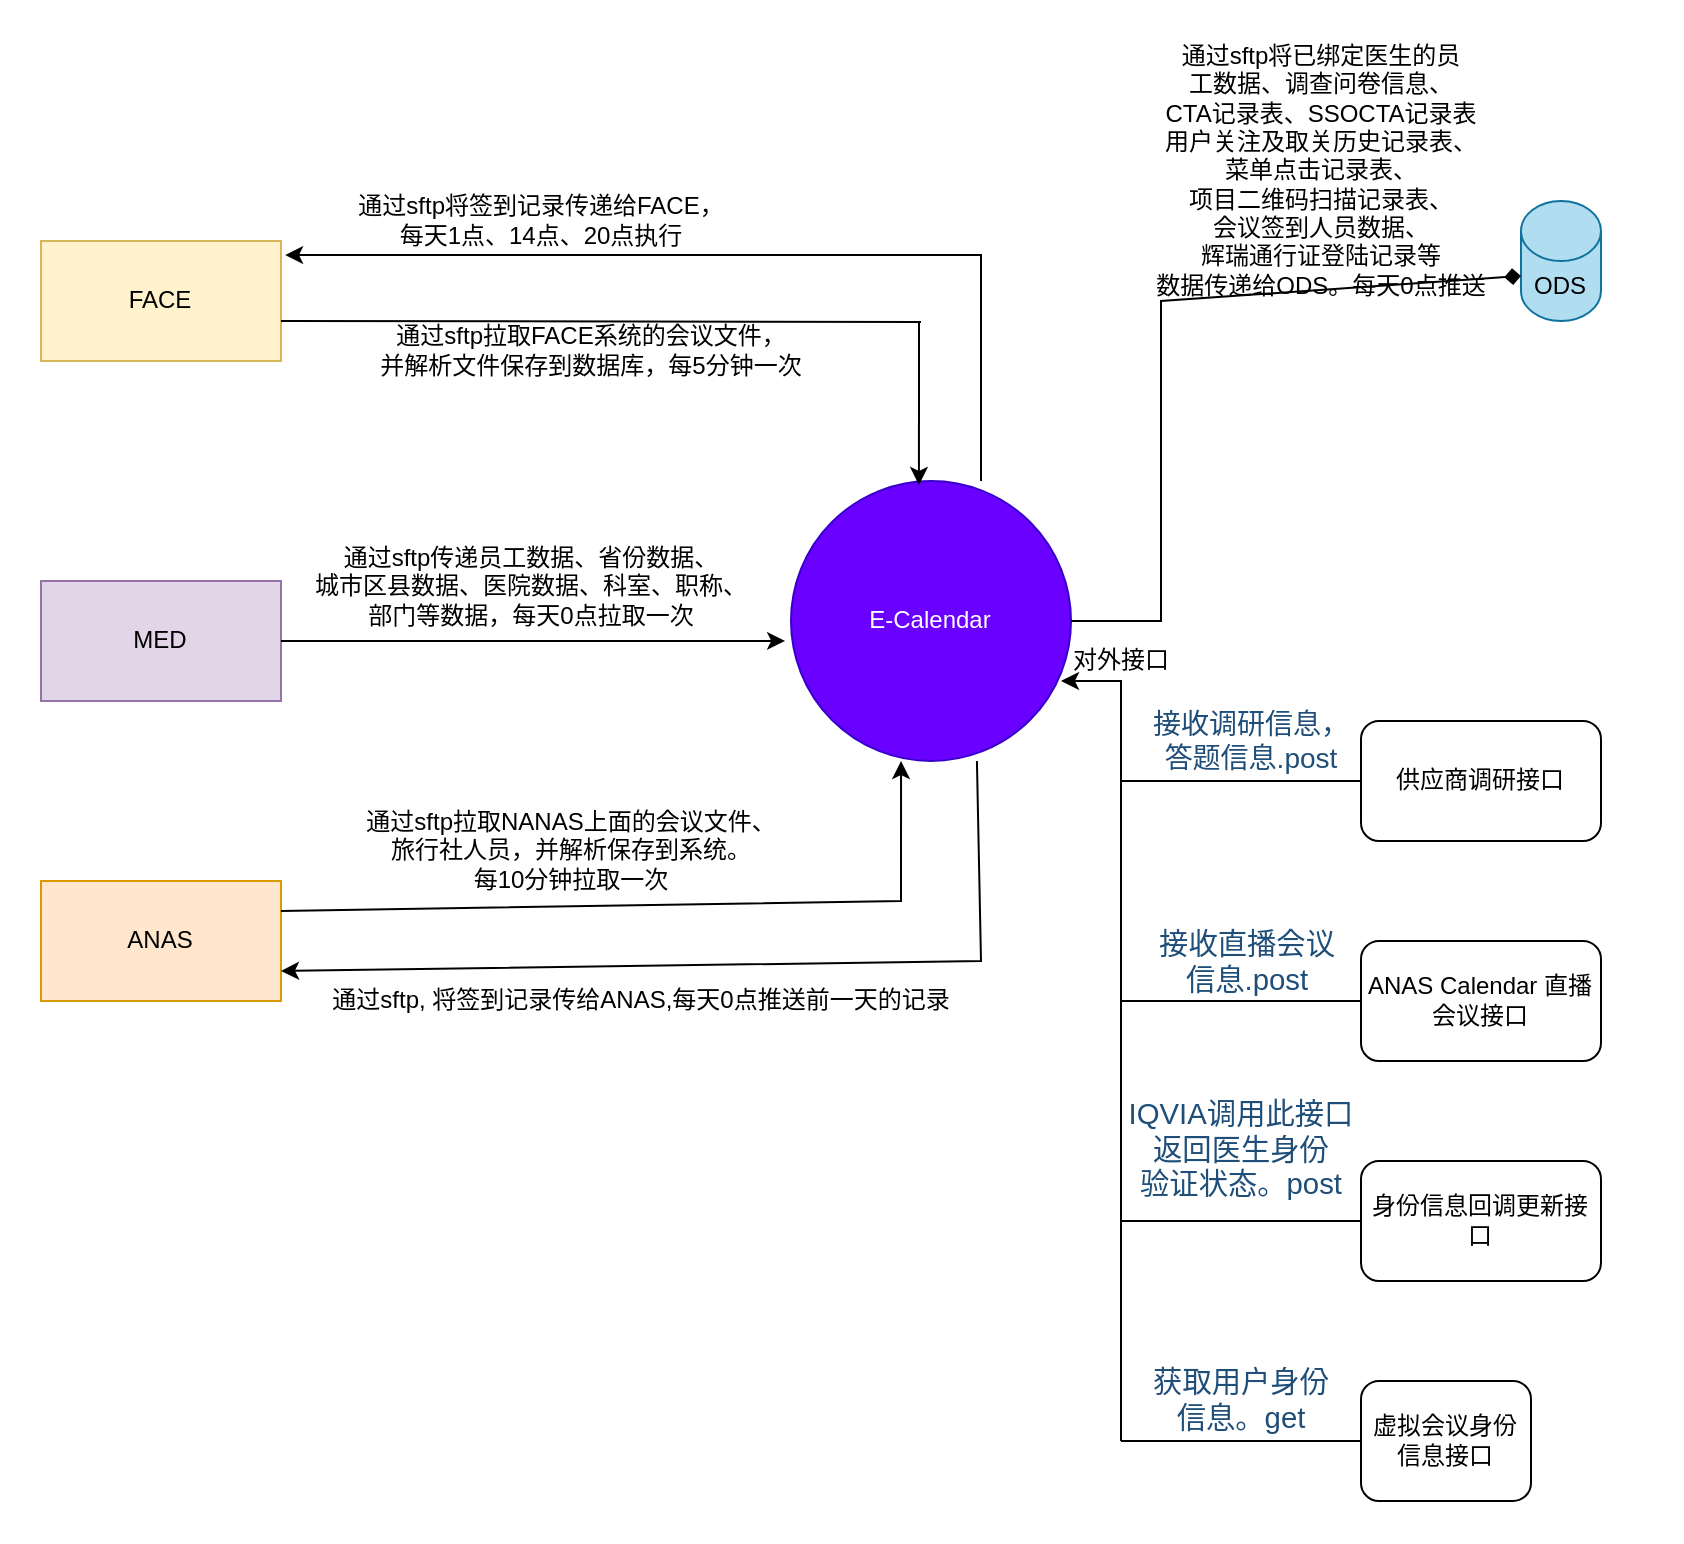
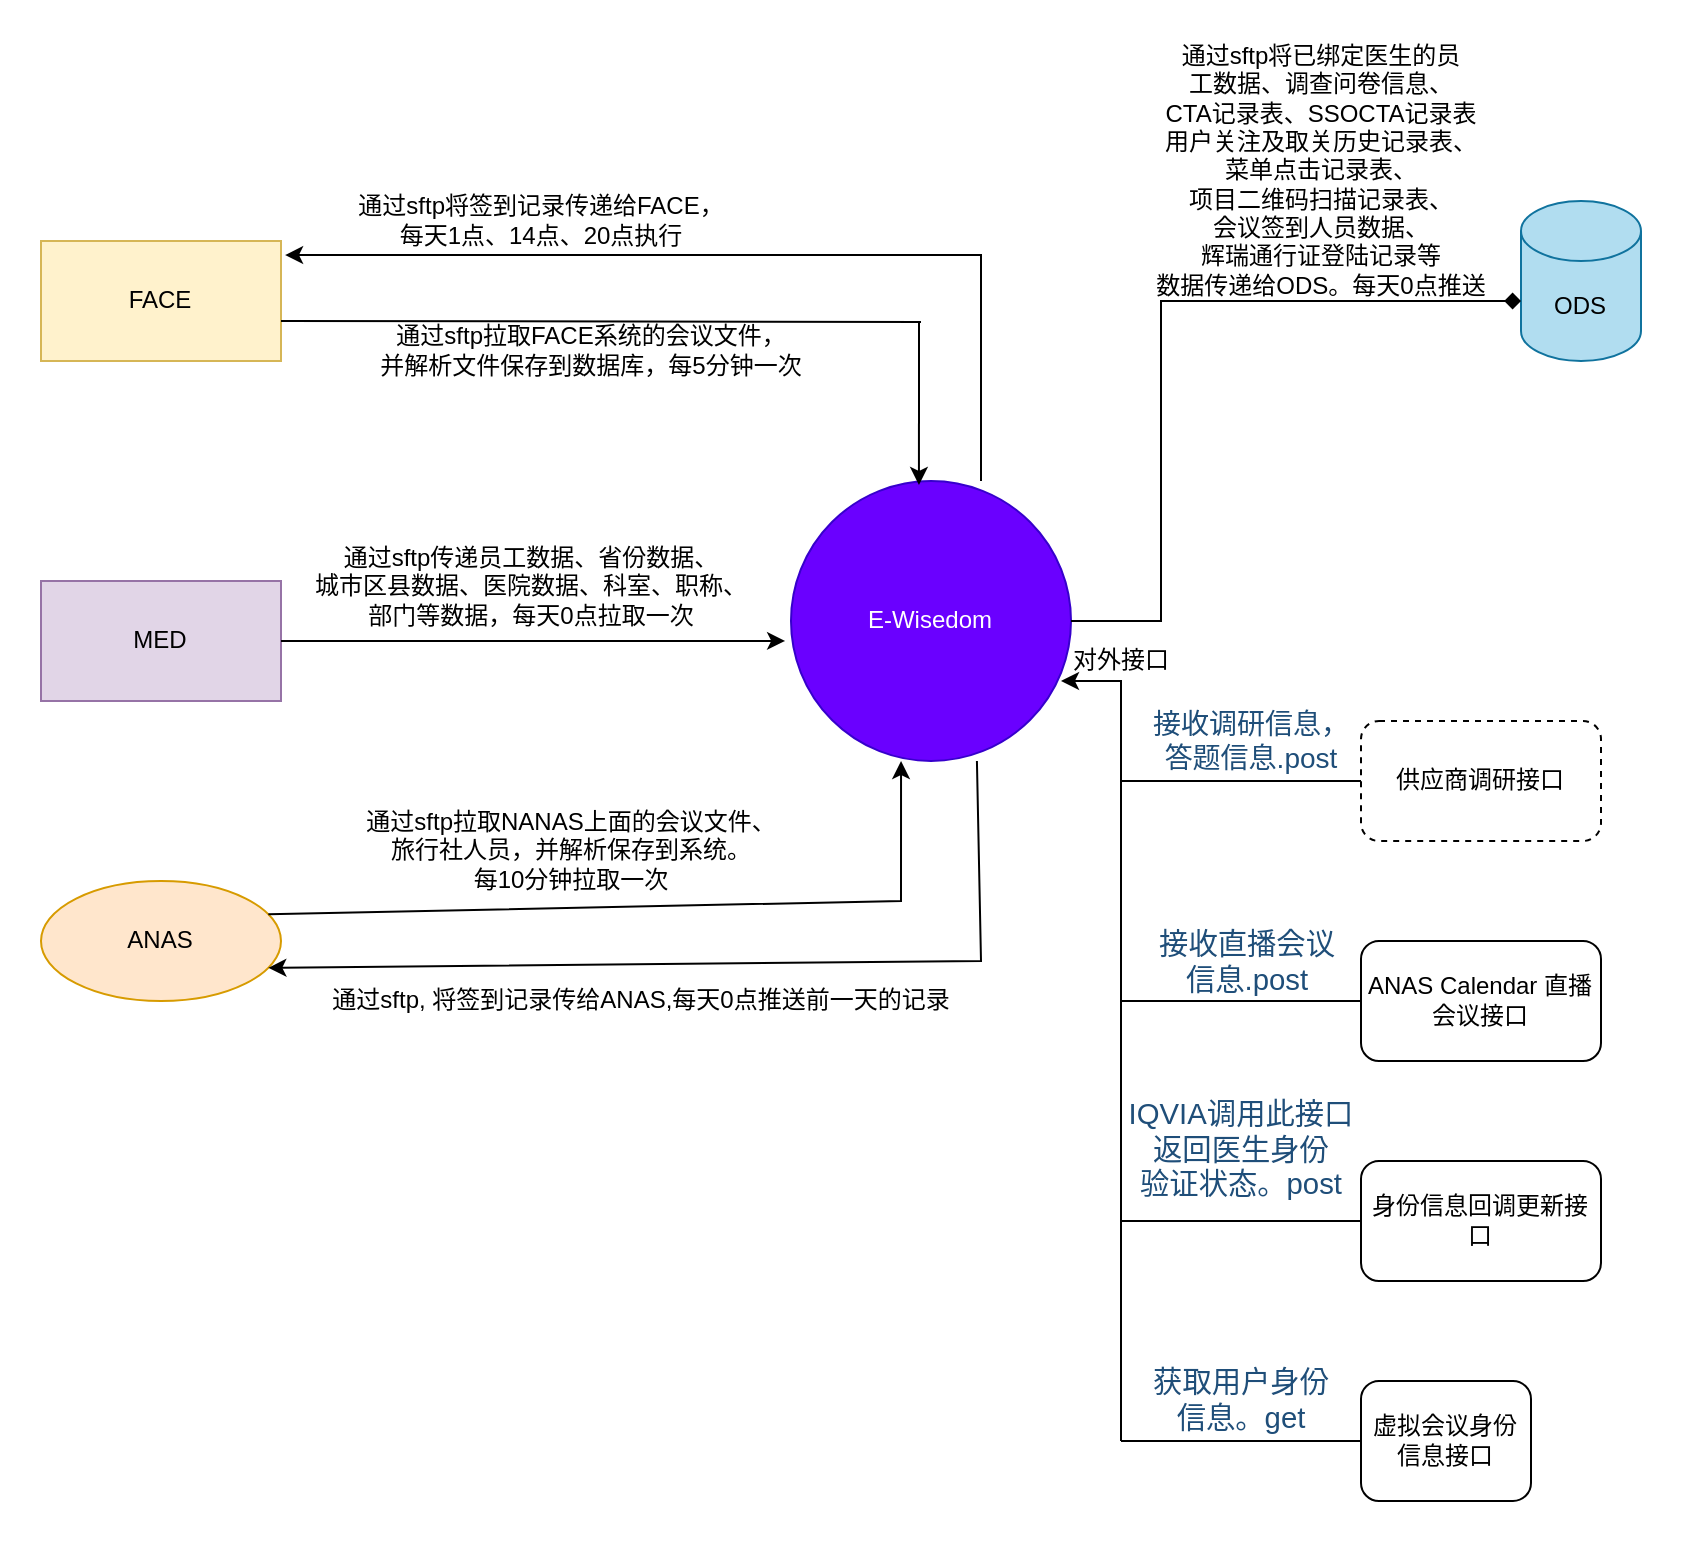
(1561, 261) -> (1581, 281)
(931, 621) -> (931, 621)
(1481, 781) -> (1481, 781)
(161, 941) -> (161, 941)
